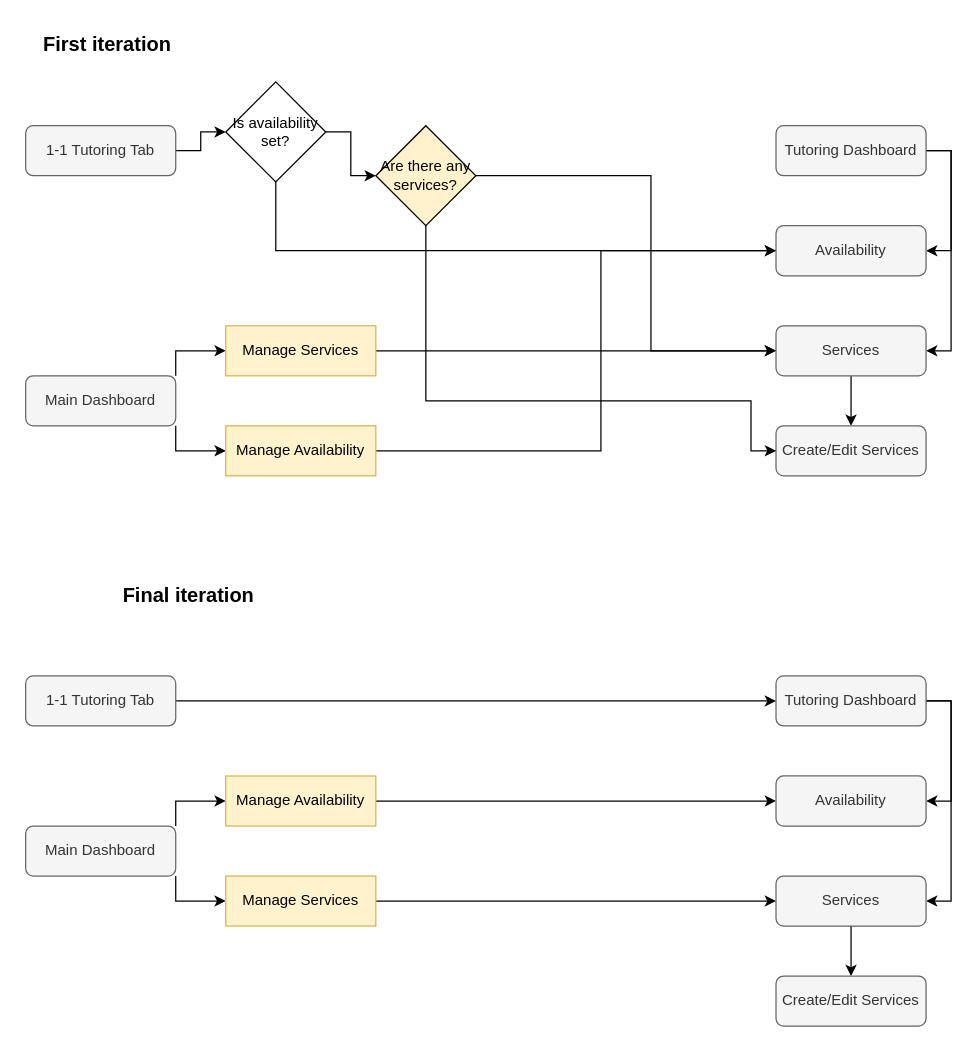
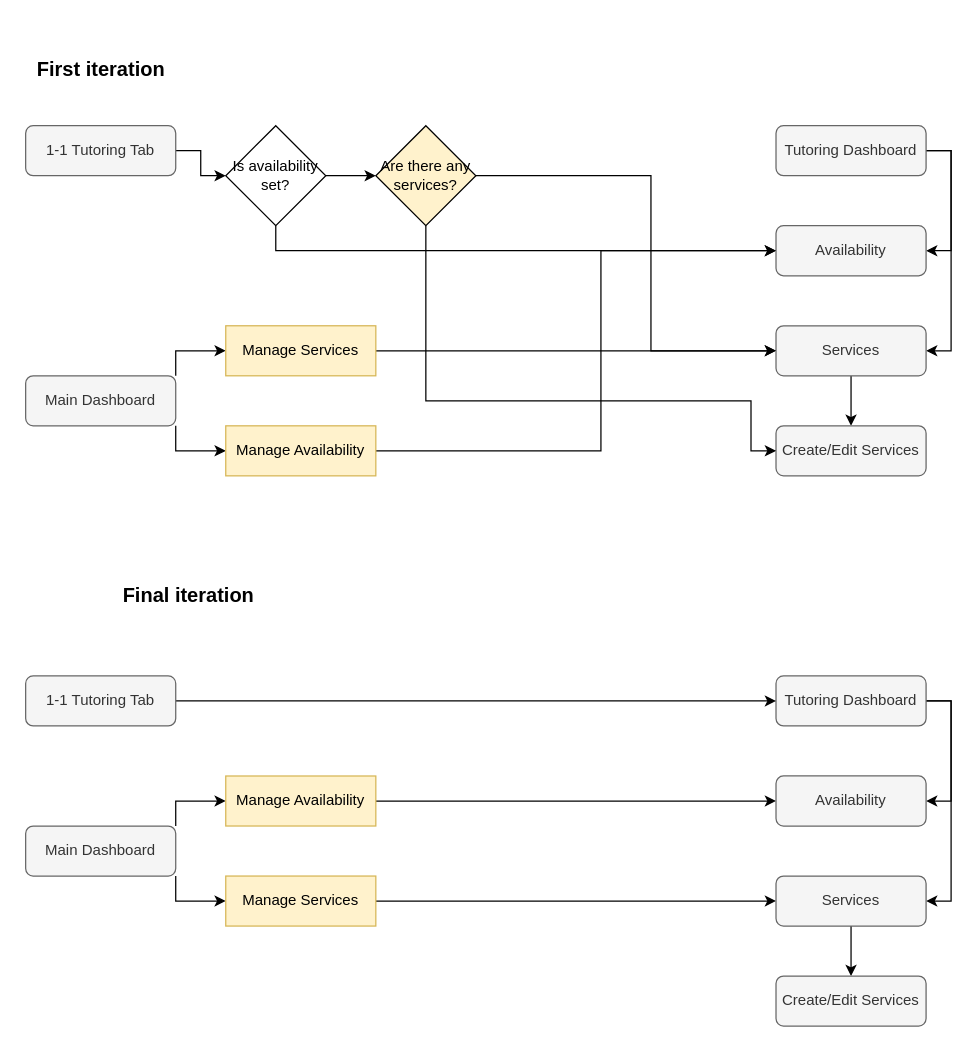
(107, 44) -> (101, 69)
(276, 132) -> (276, 176)
